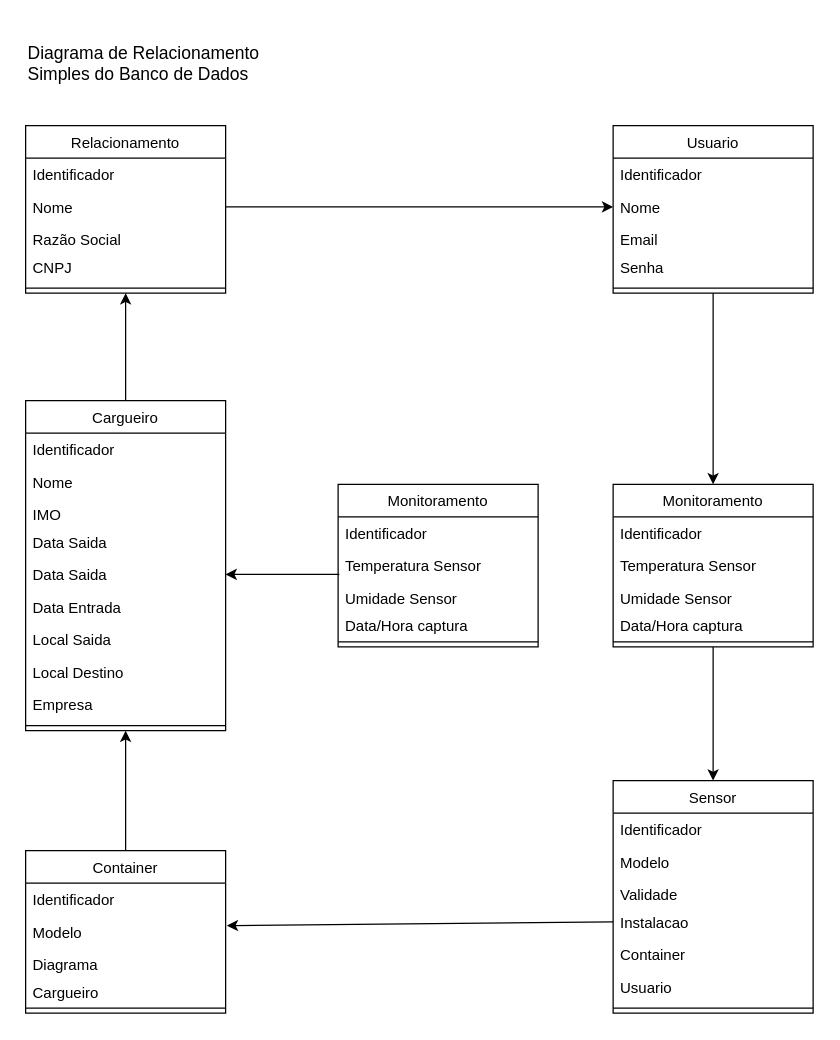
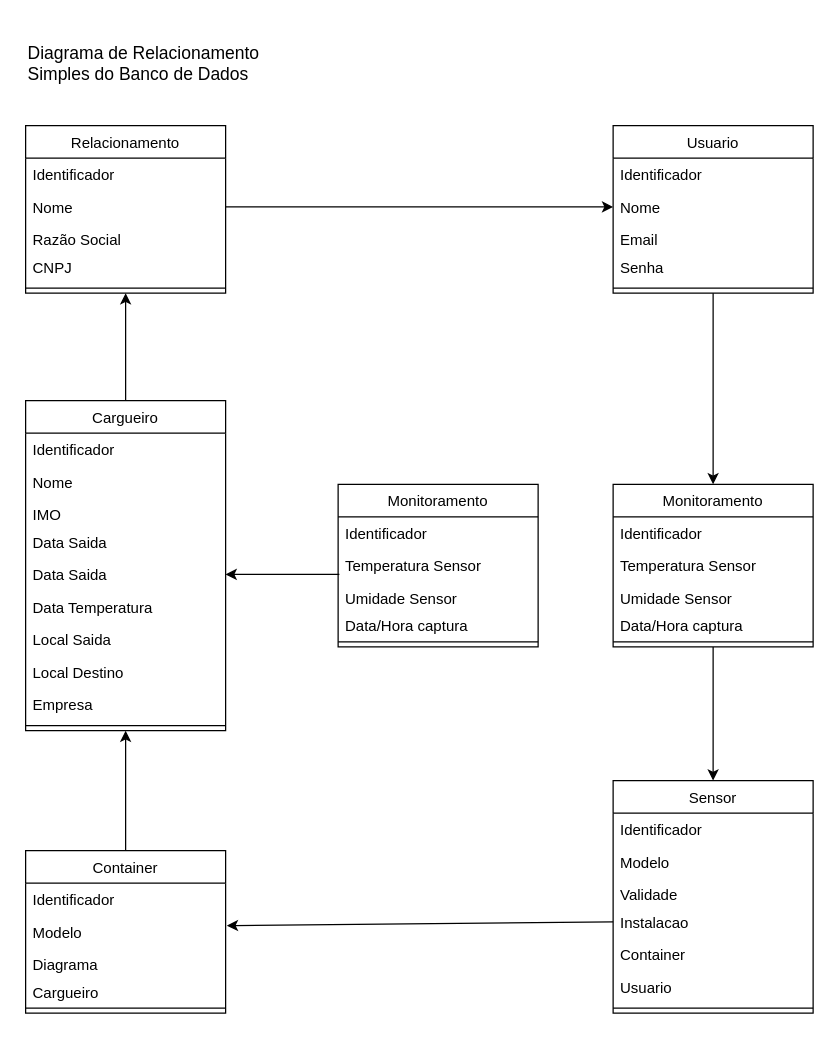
(81, 608) -> (98, 608)
